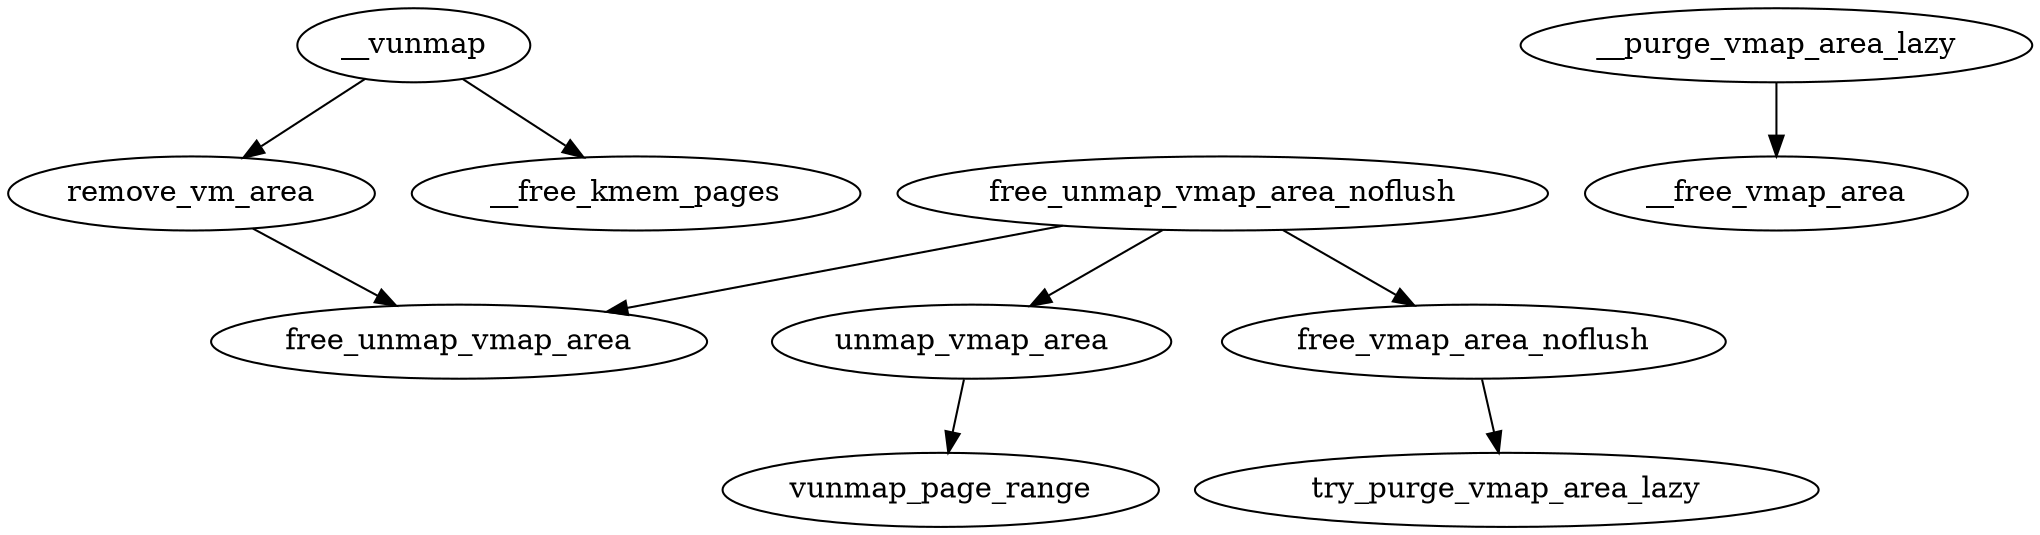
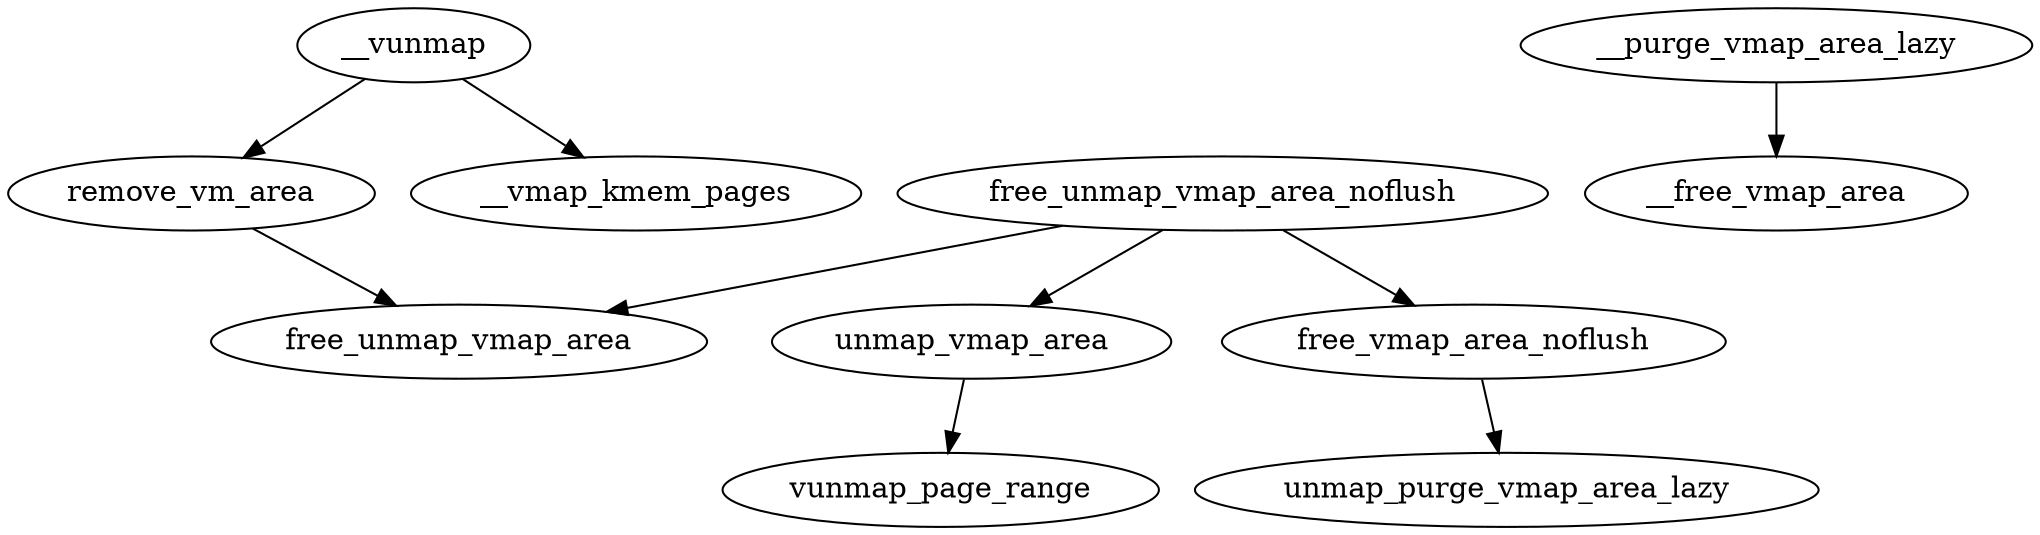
(636, 193) -> (636, 193)
(1507, 490) -> (1507, 490)
